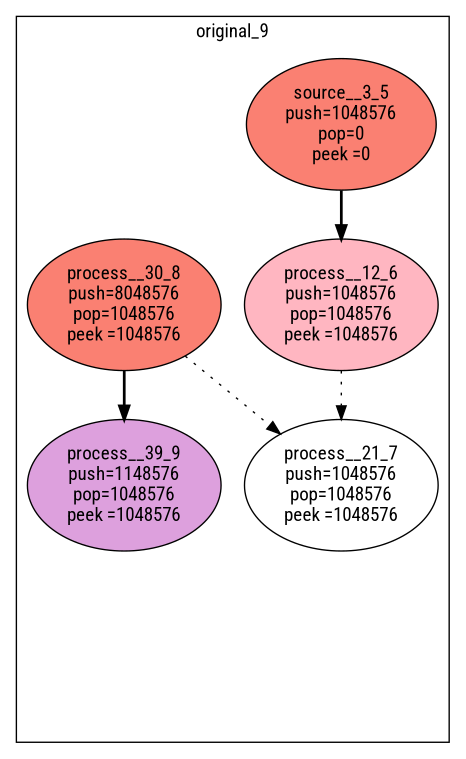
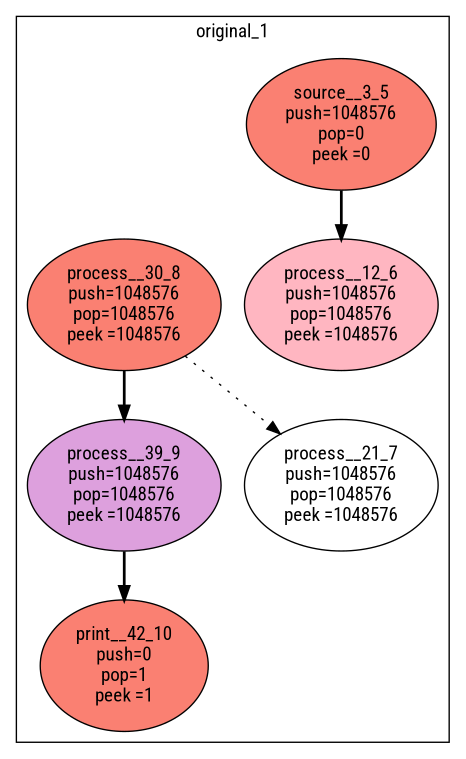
(233, 32) -> (233, 32)
(124, 305) -> (124, 305)
(341, 388) -> none
(124, 485) -> (124, 485)
none -> (124, 666)
